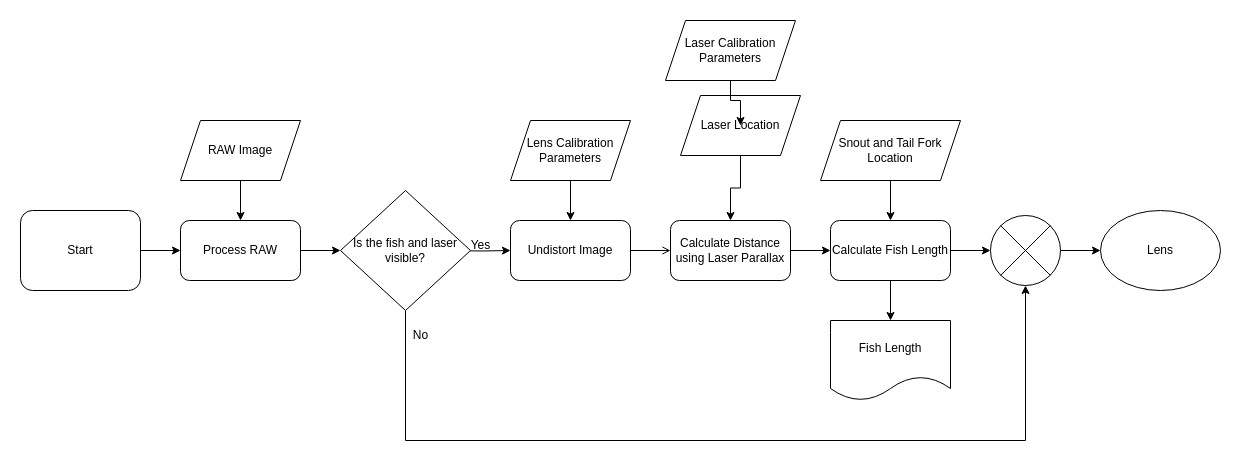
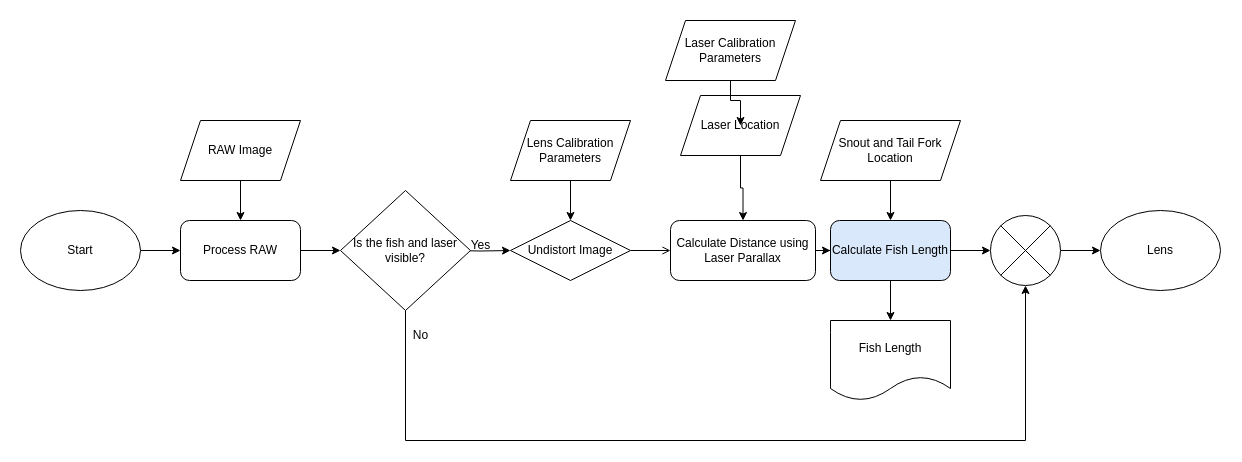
(81, 251) -> (81, 251)
(571, 251) -> (571, 251)
(731, 251) -> (743, 251)
(891, 251) -> (891, 251)
